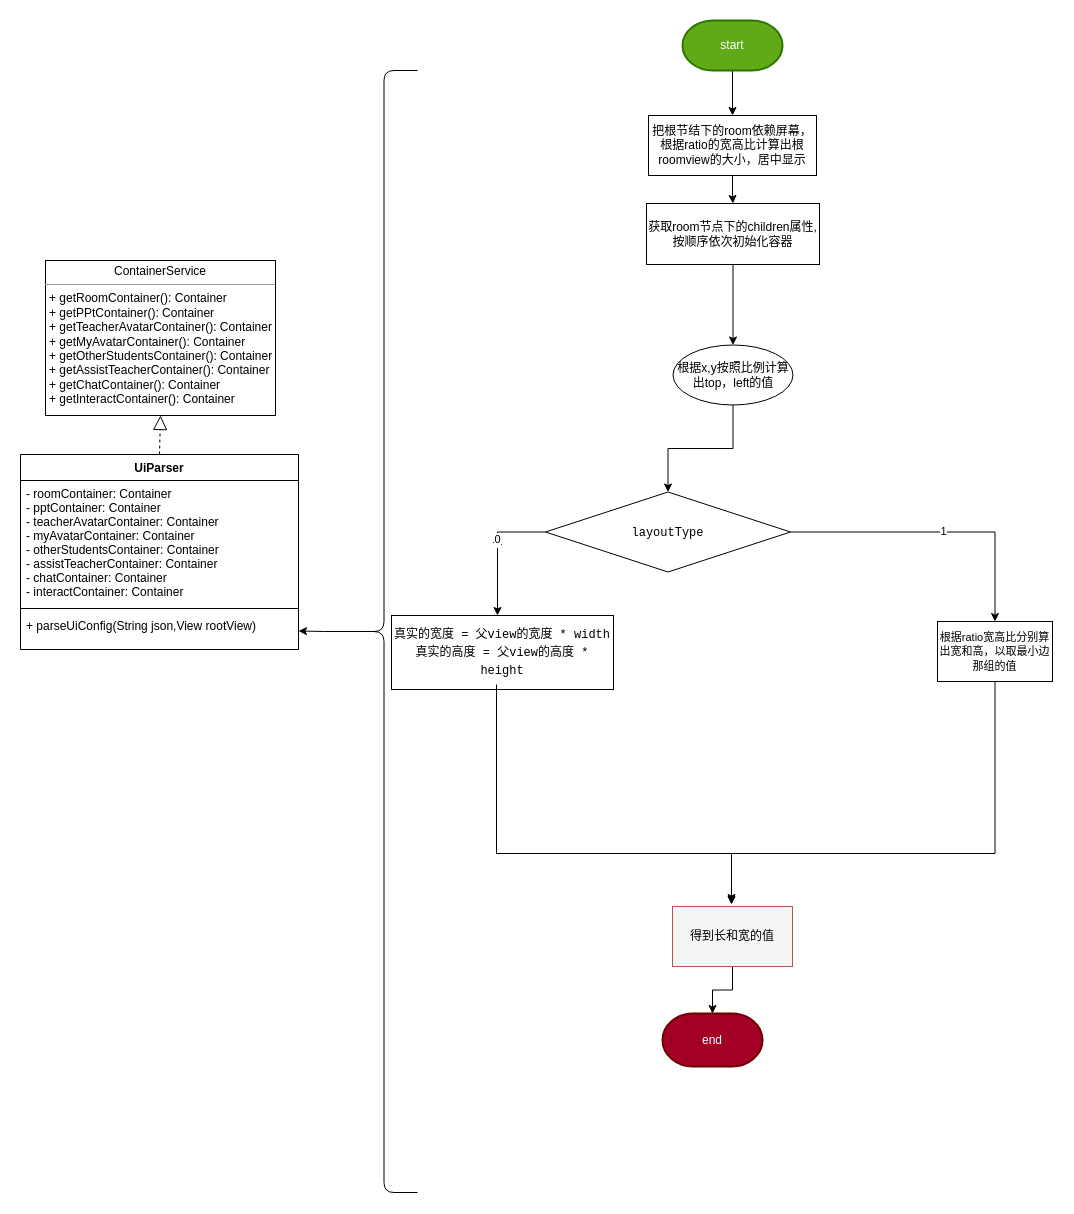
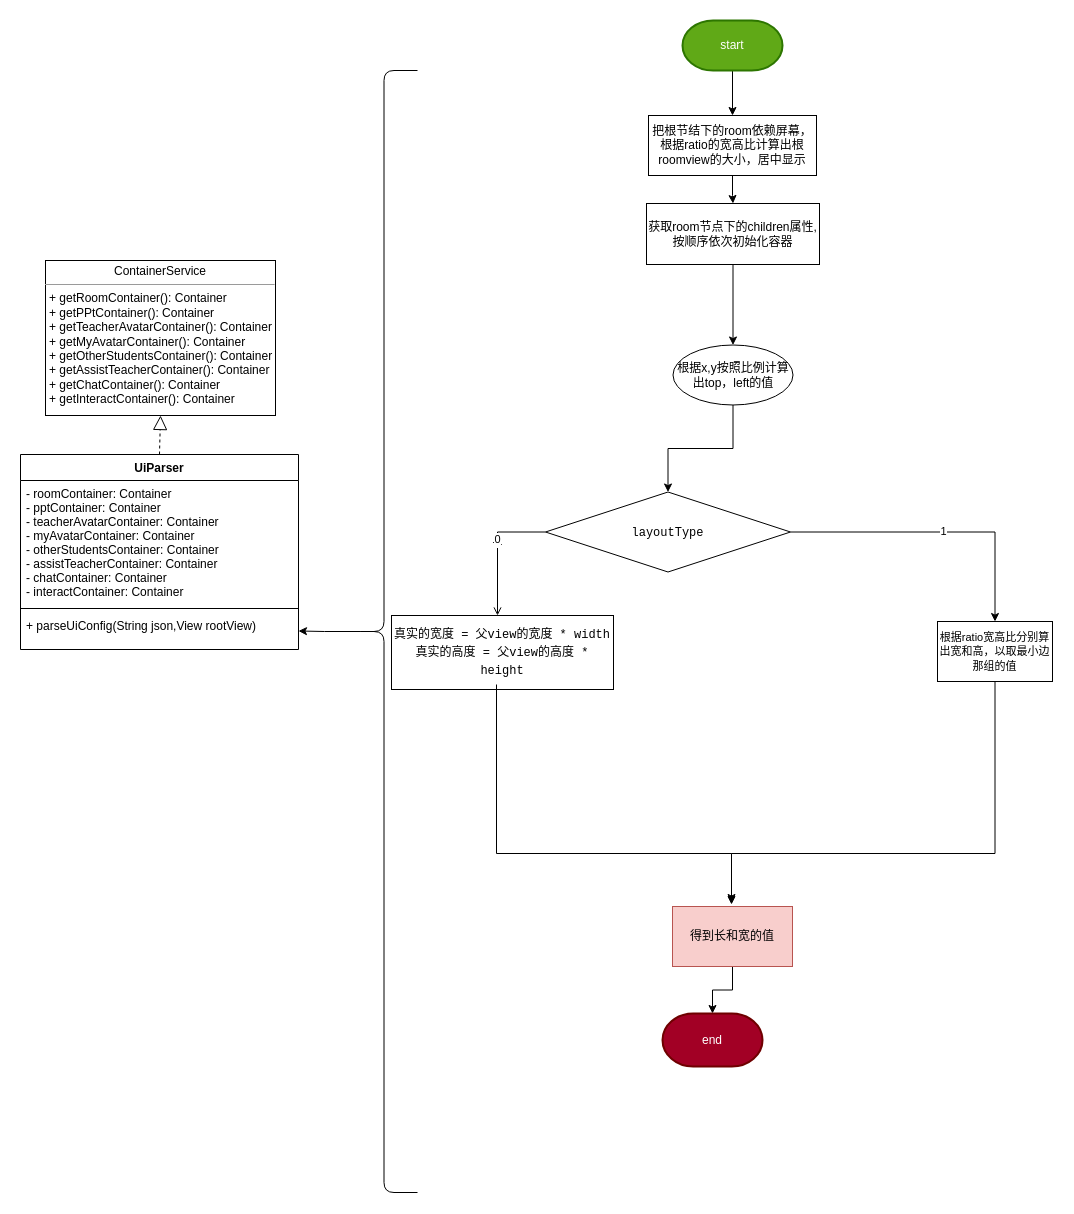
(498, 607) -> (498, 608)
(733, 937) -> (733, 937)
